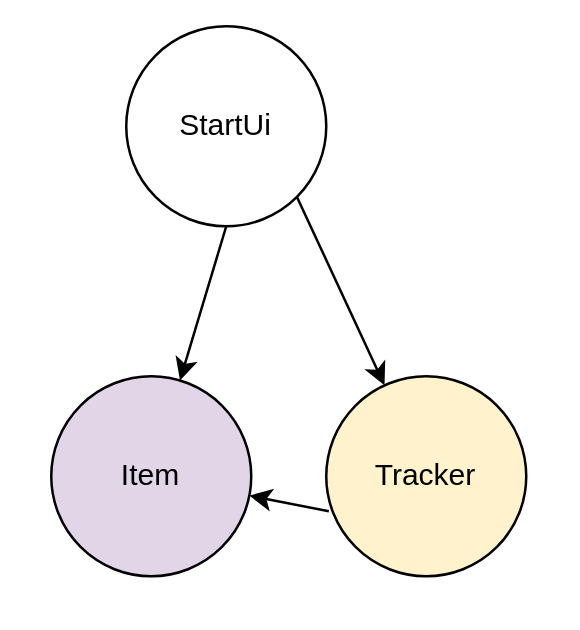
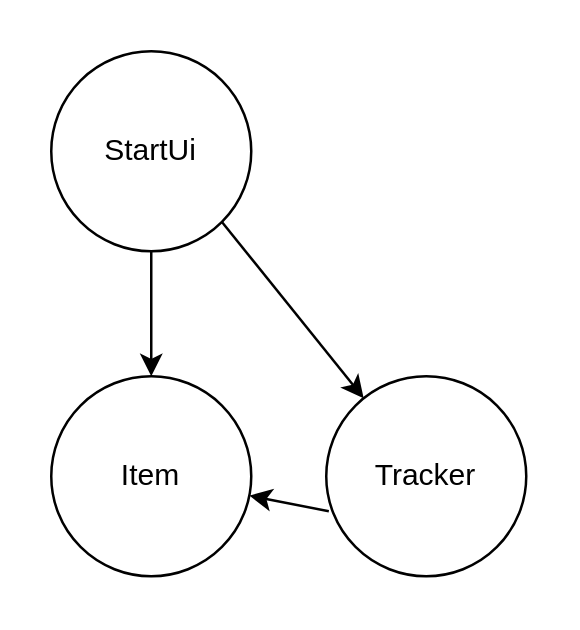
(226, 126) -> (151, 151)
(151, 476) -> (151, 476)
(426, 476) -> (426, 476)
